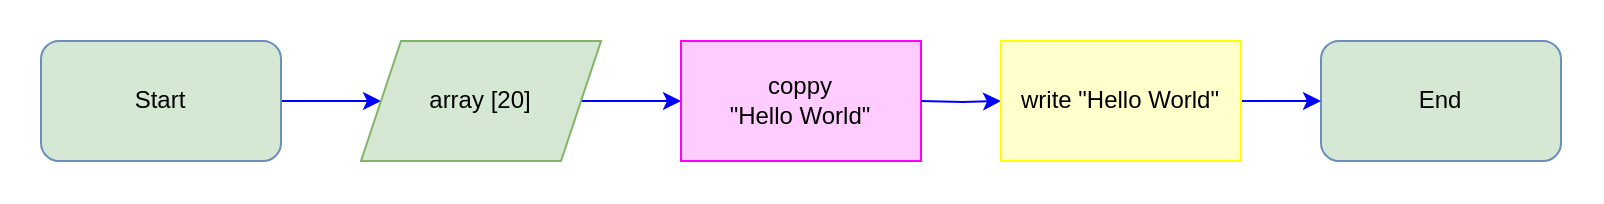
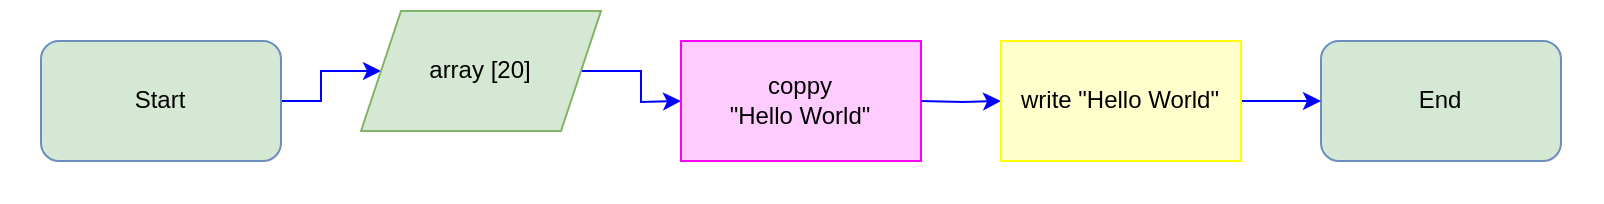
(481, 101) -> (481, 71)
